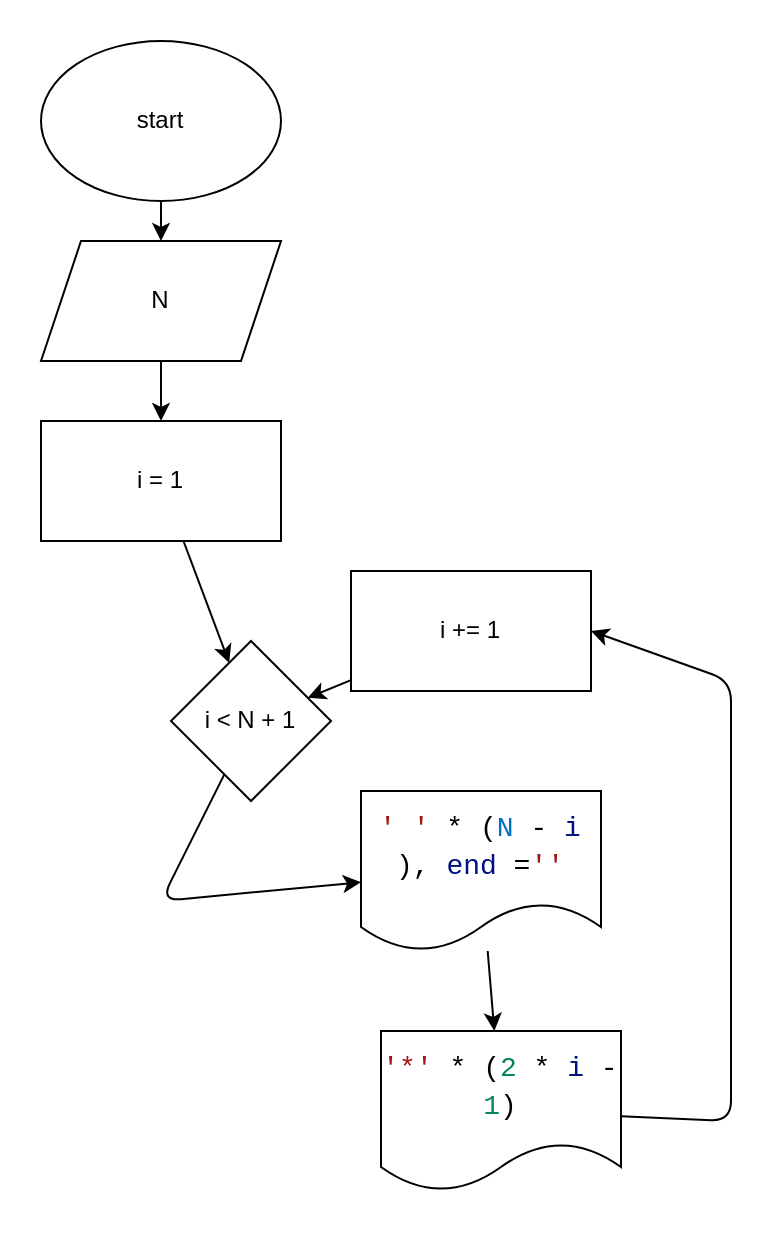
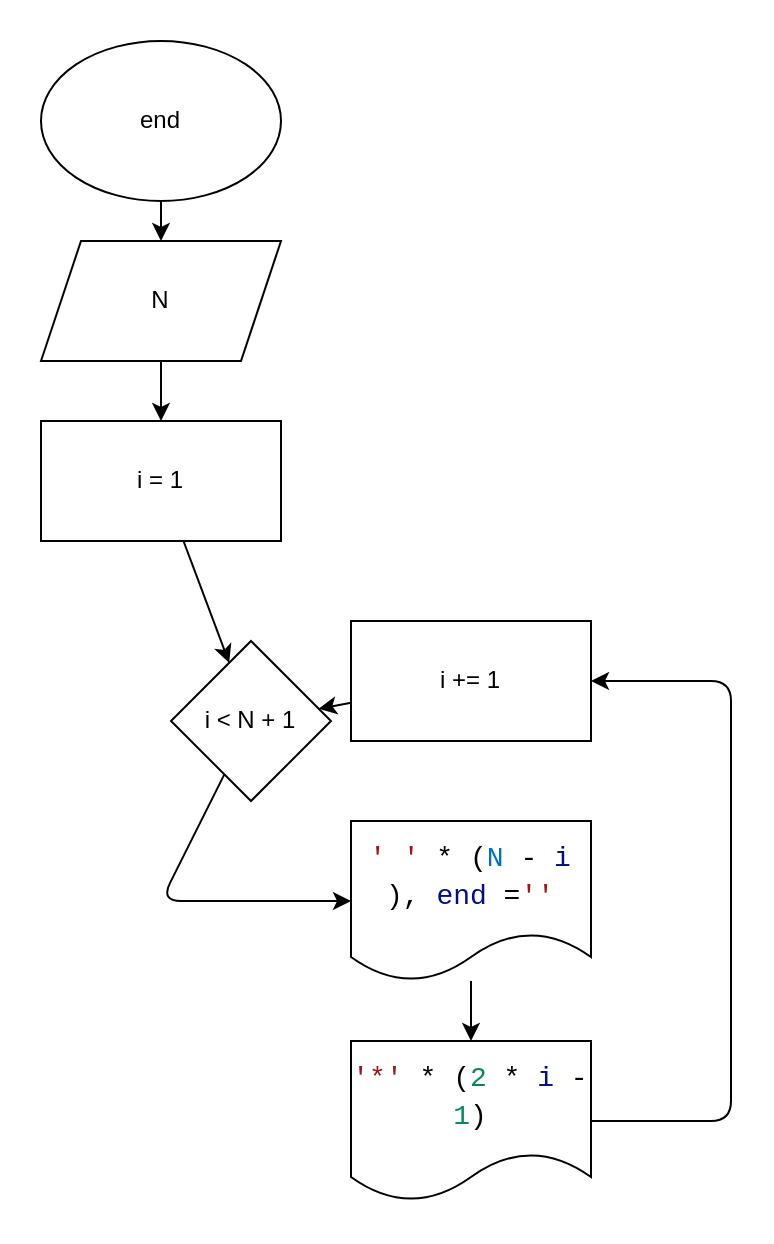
(161, 121) -> (161, 121)
(471, 631) -> (471, 681)
(481, 871) -> (471, 901)
(501, 1111) -> (471, 1121)
